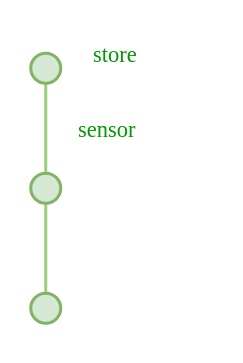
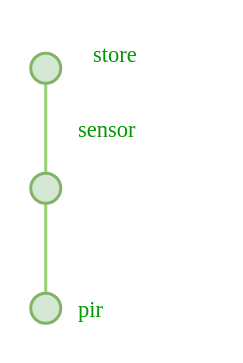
none -> (143, 308)
